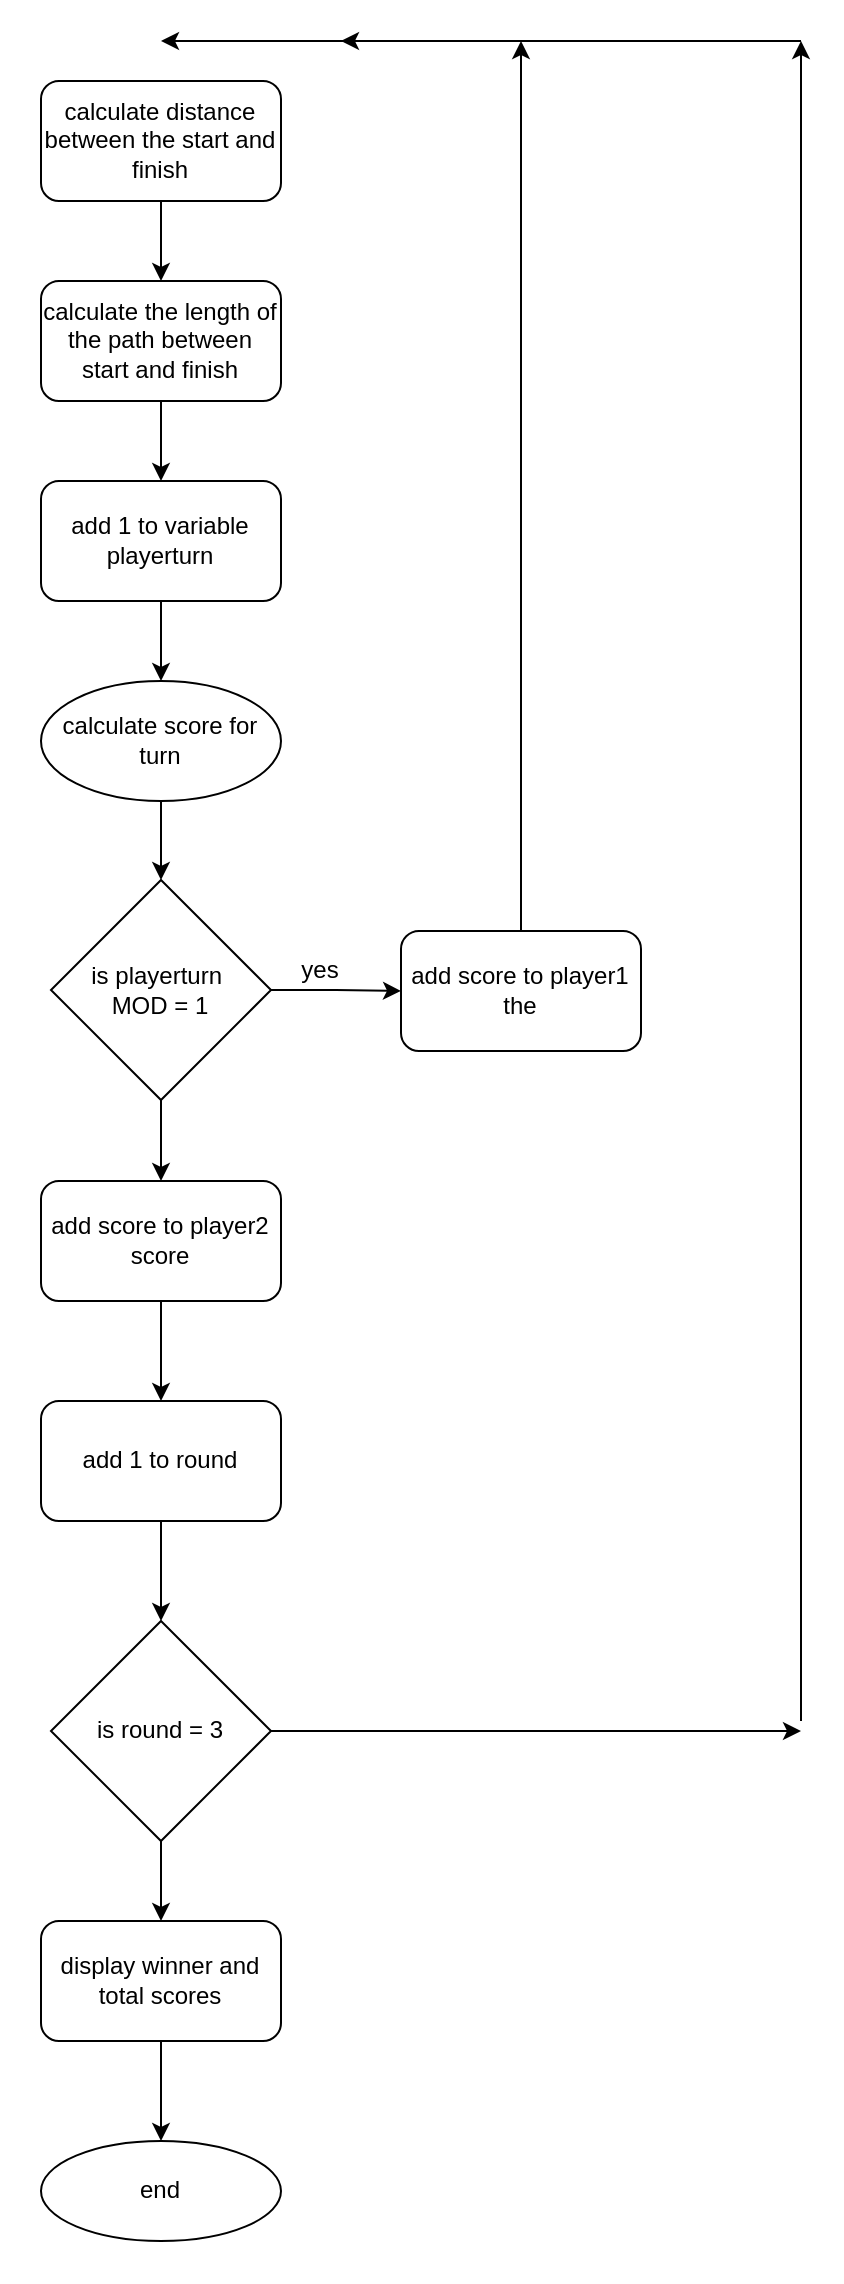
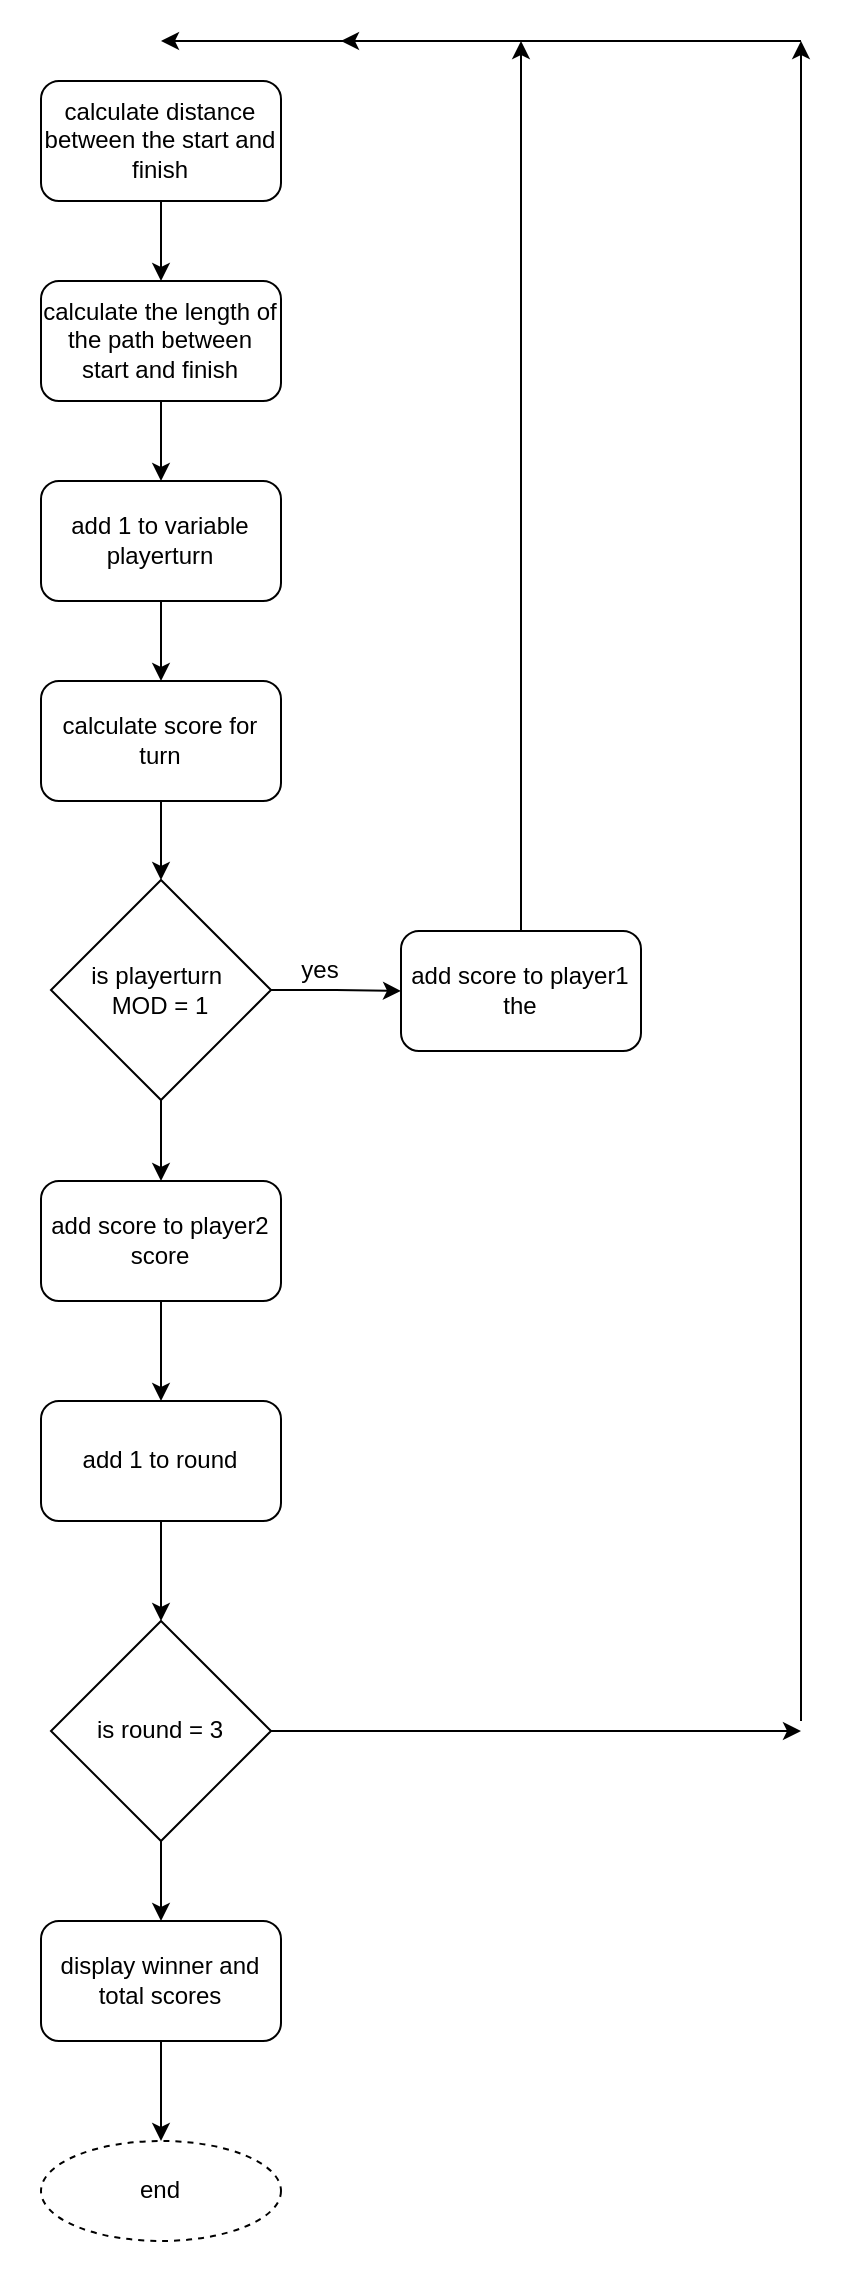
(161, 741) -> (161, 741)
(161, 2191) -> (161, 2191)
